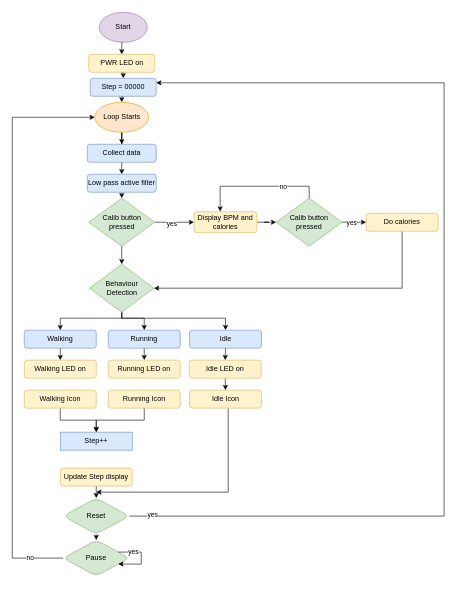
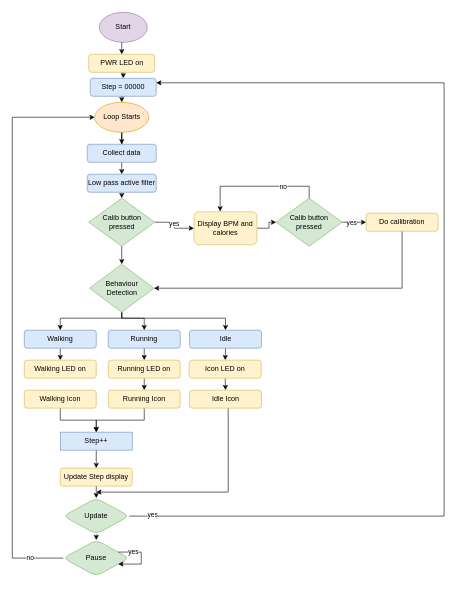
(226, 222) -> (226, 228)
(402, 222) -> (402, 222)
(225, 369) -> (225, 369)
none -> (144, 384)
none -> (96, 462)
(96, 516) -> (96, 516)
